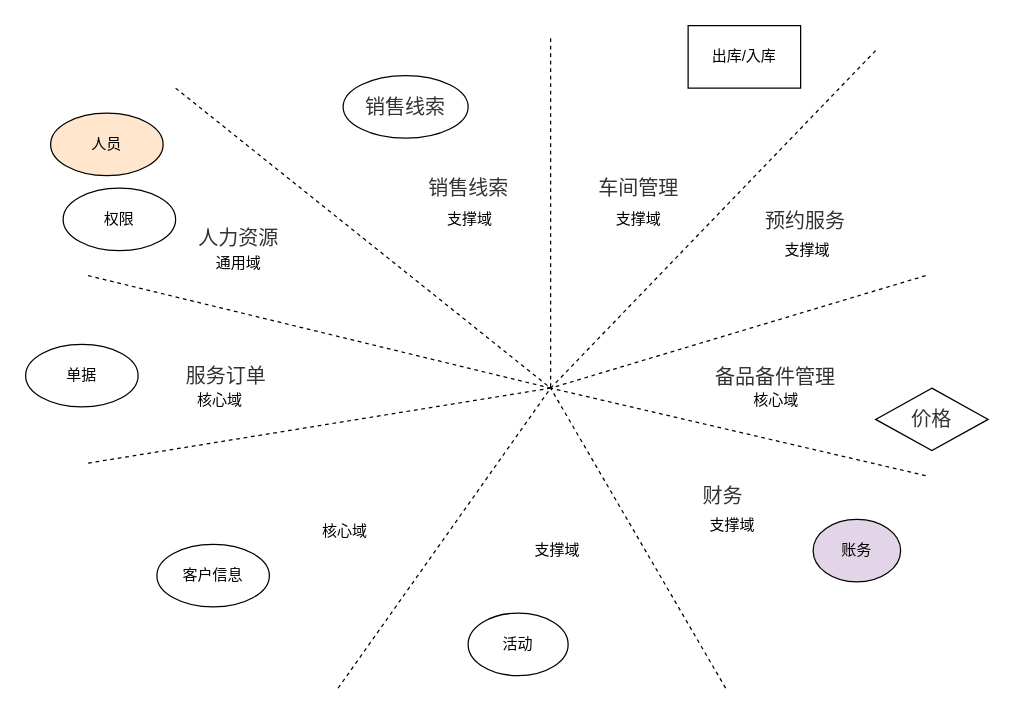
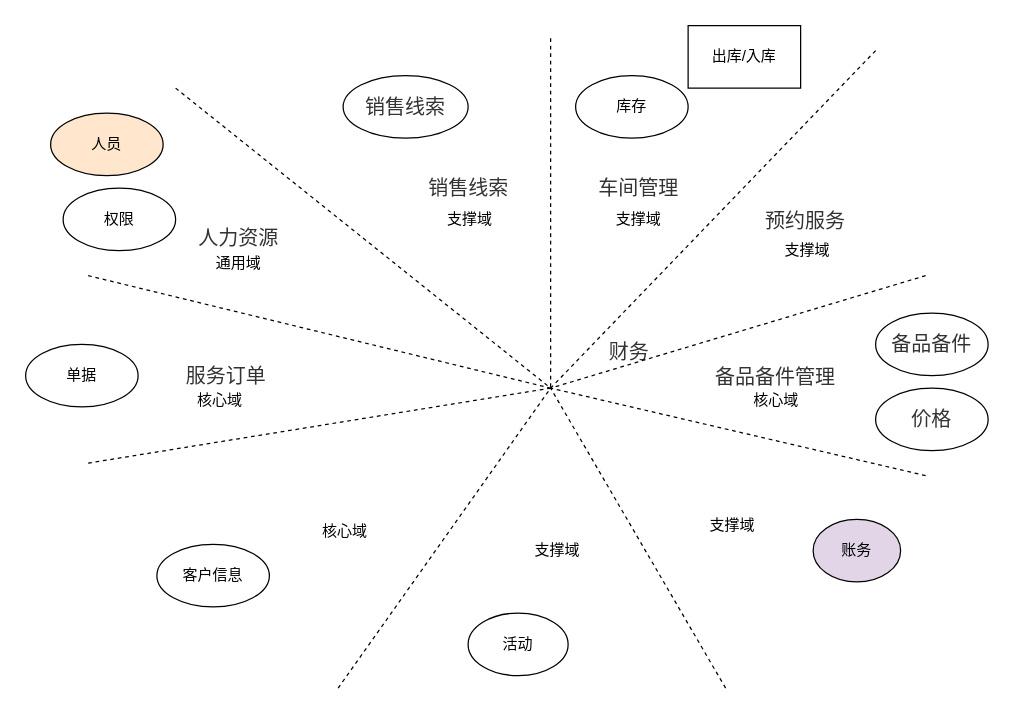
none -> (632, 107)
none -> (932, 344)
(932, 419) -> (932, 419)
(738, 494) -> (644, 351)
